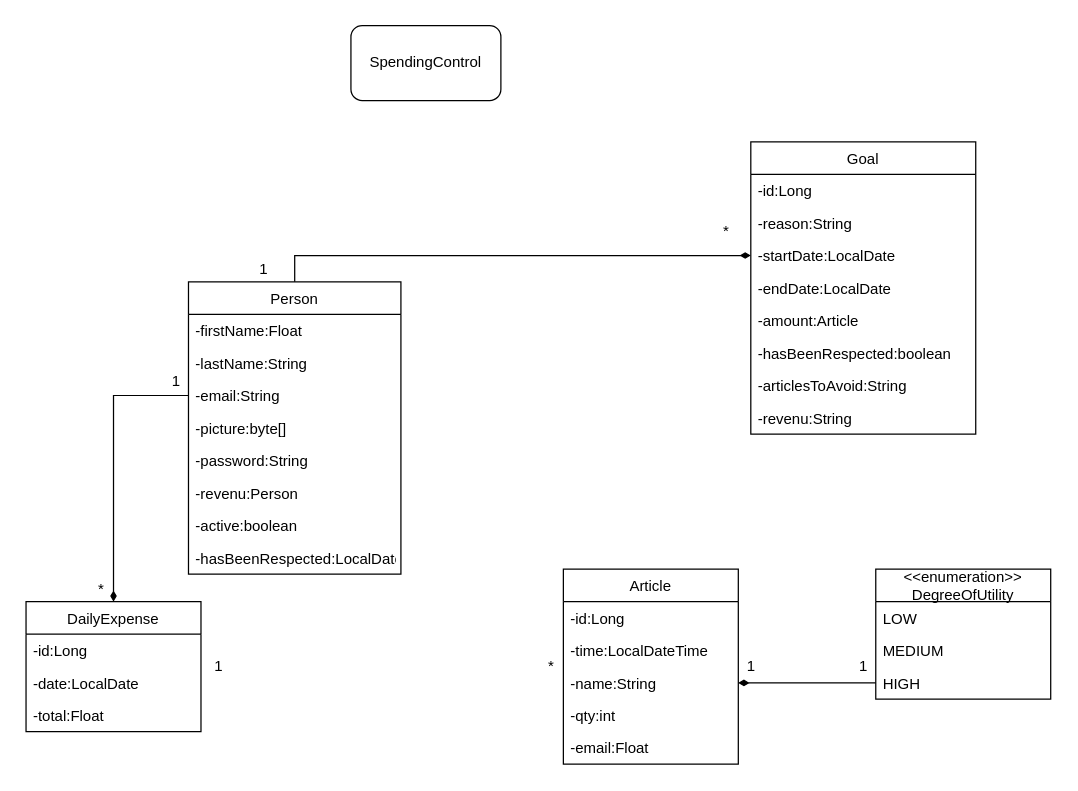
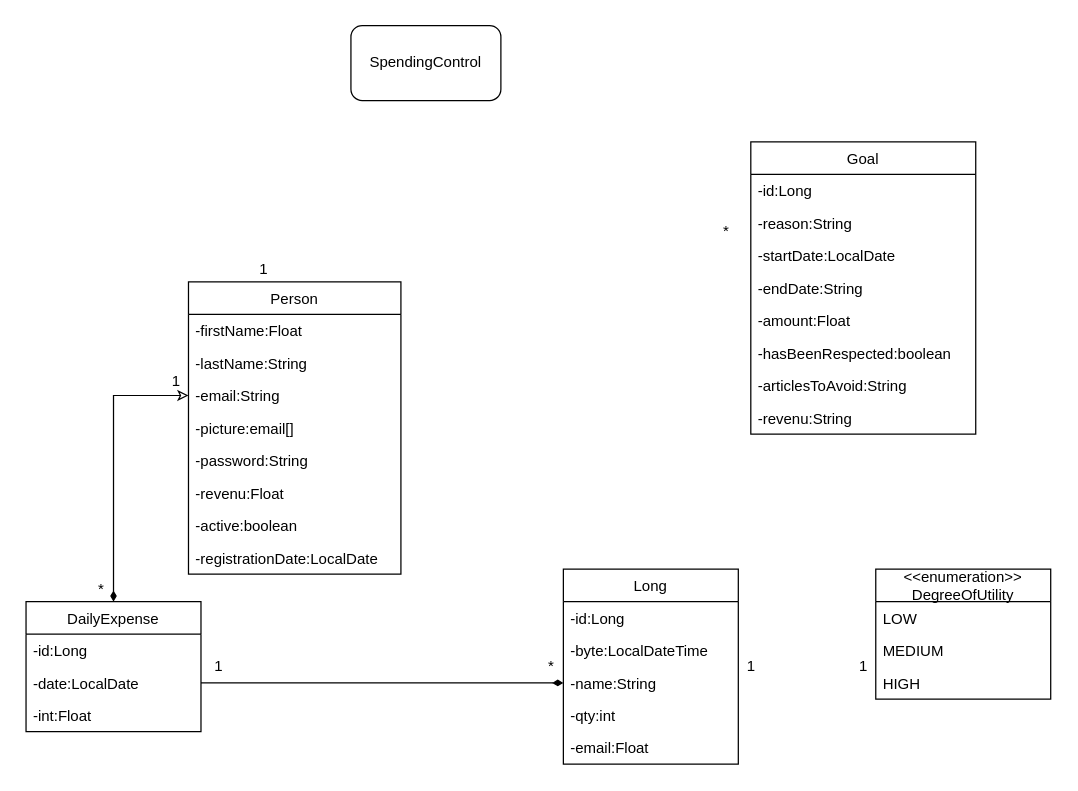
(505, 256) -> none
(829, 289) -> (817, 289)
(815, 321) -> (808, 321)
(181, 396) -> (178, 396)
(254, 429) -> (254, 429)
(252, 494) -> (246, 494)
(305, 559) -> (301, 559)
(650, 586) -> (650, 586)
(642, 651) -> (644, 651)
none -> (377, 683)
(811, 683) -> none
(77, 716) -> (69, 716)
